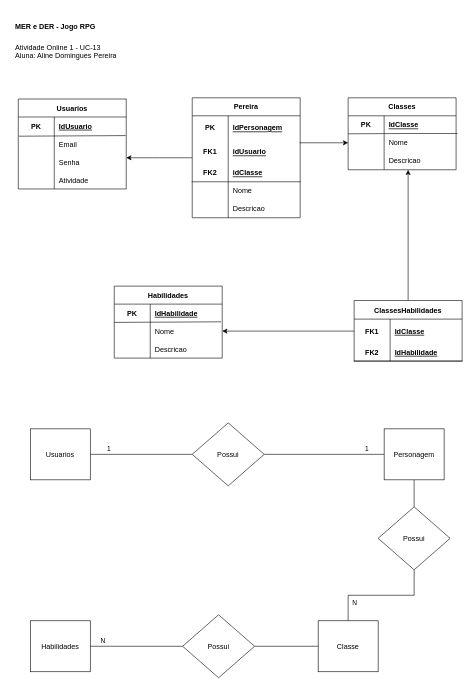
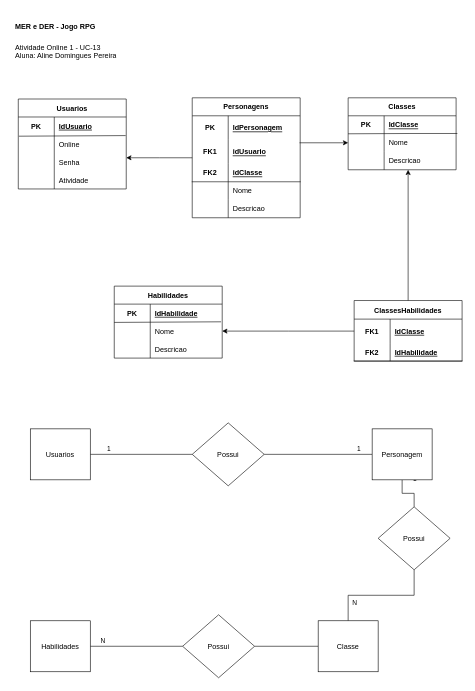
(246, 107) -> (246, 107)
(67, 144) -> (69, 144)
(414, 454) -> (402, 454)
